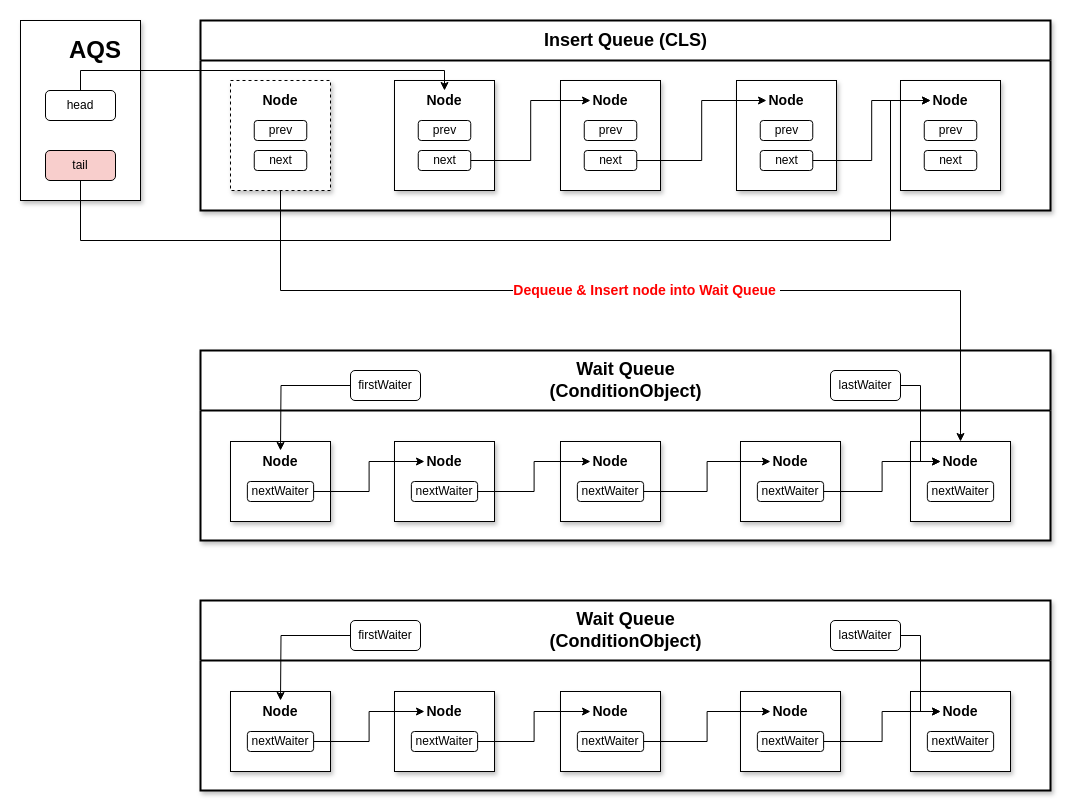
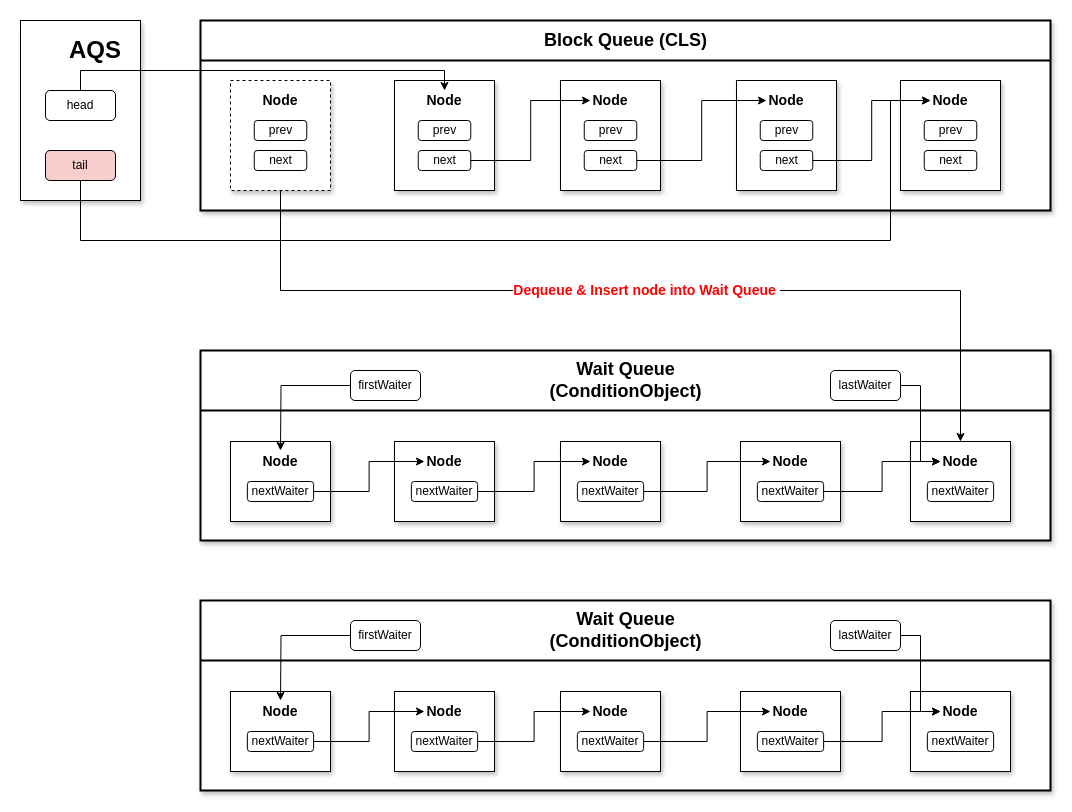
(626, 41) -> (626, 41)
